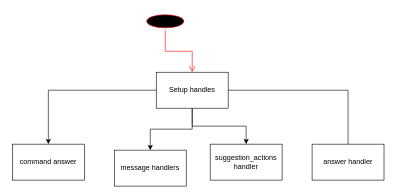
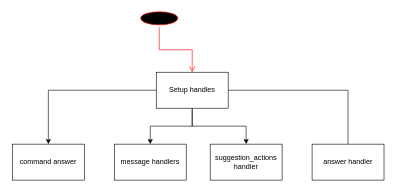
(165, 21) -> (159, 18)
(150, 168) -> (150, 162)
